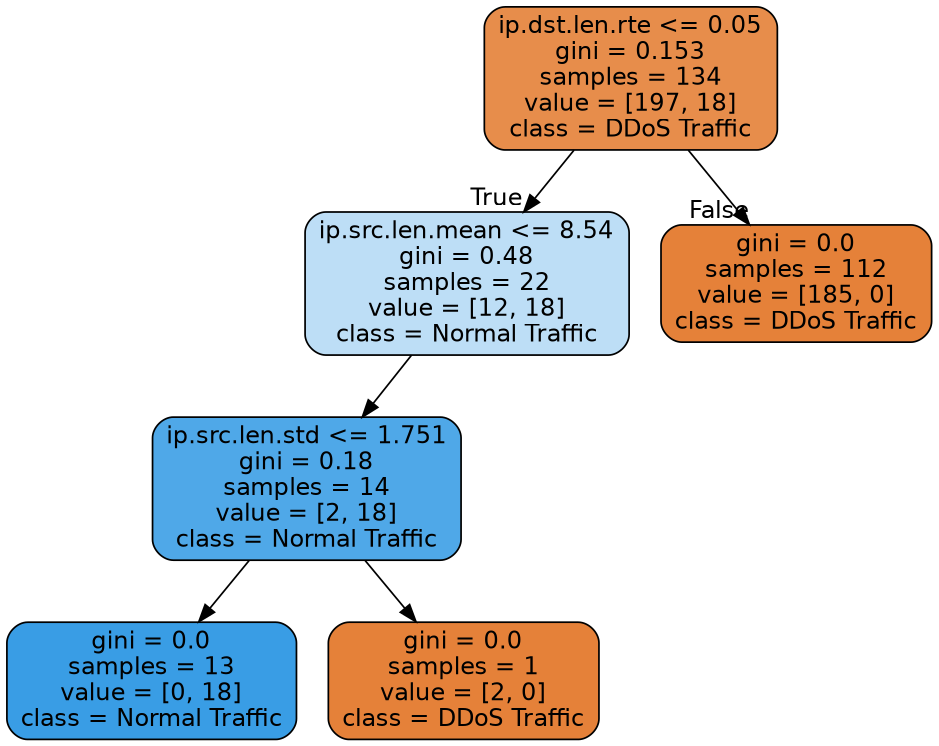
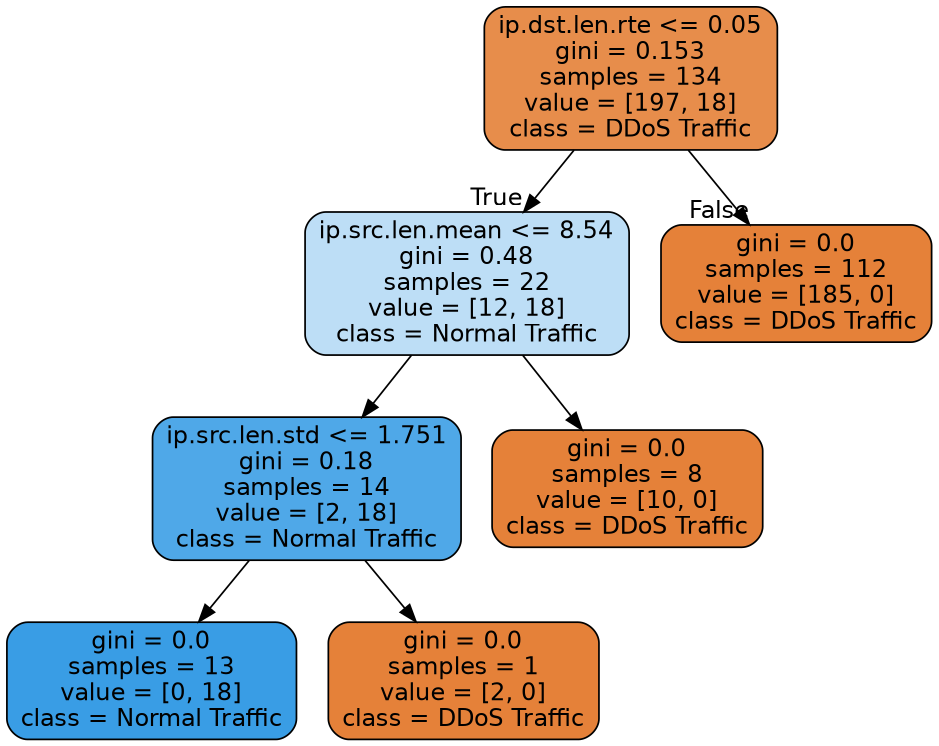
none -> (627, 489)
